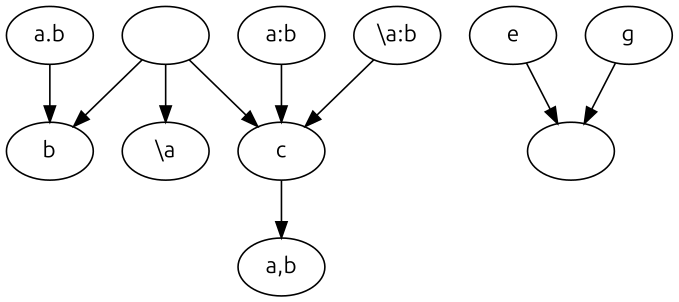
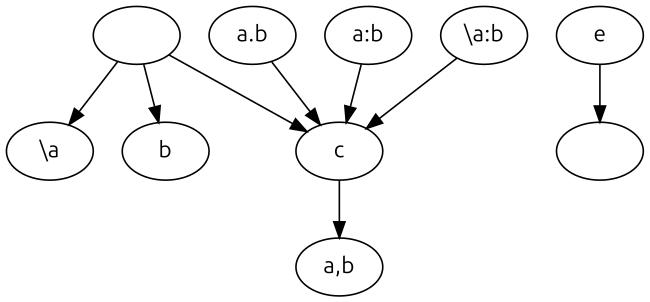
(629, 35) -> none
(50, 85) -> (291, 87)
